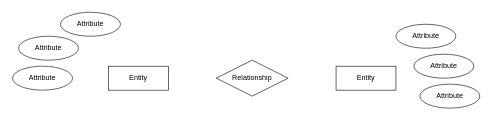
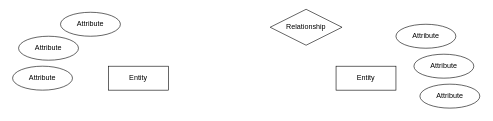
(252, 78) -> (306, 27)
